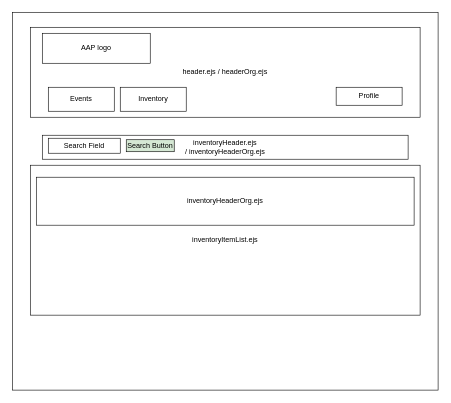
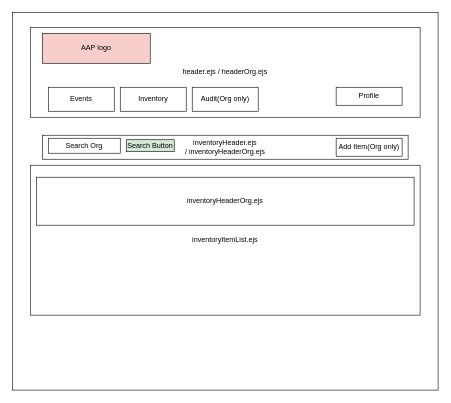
(96, 48) -> (96, 48)
none -> (225, 99)
(84, 146) -> (84, 146)
none -> (369, 147)
